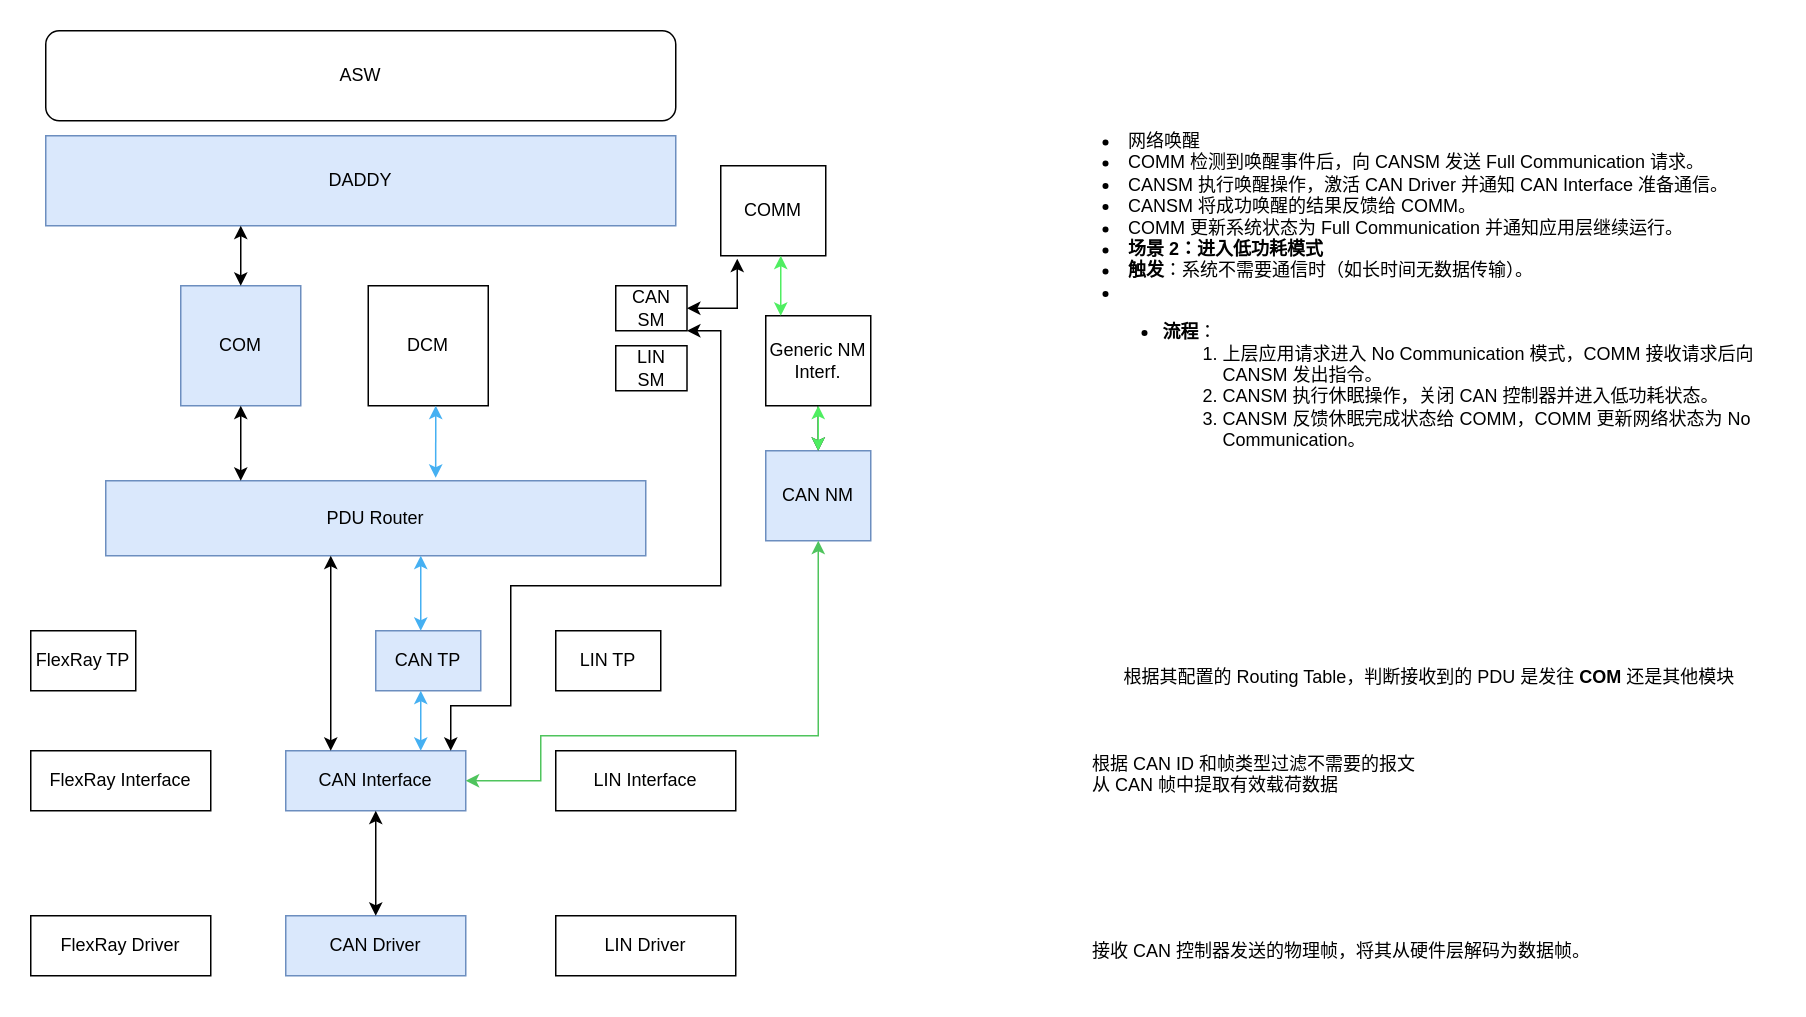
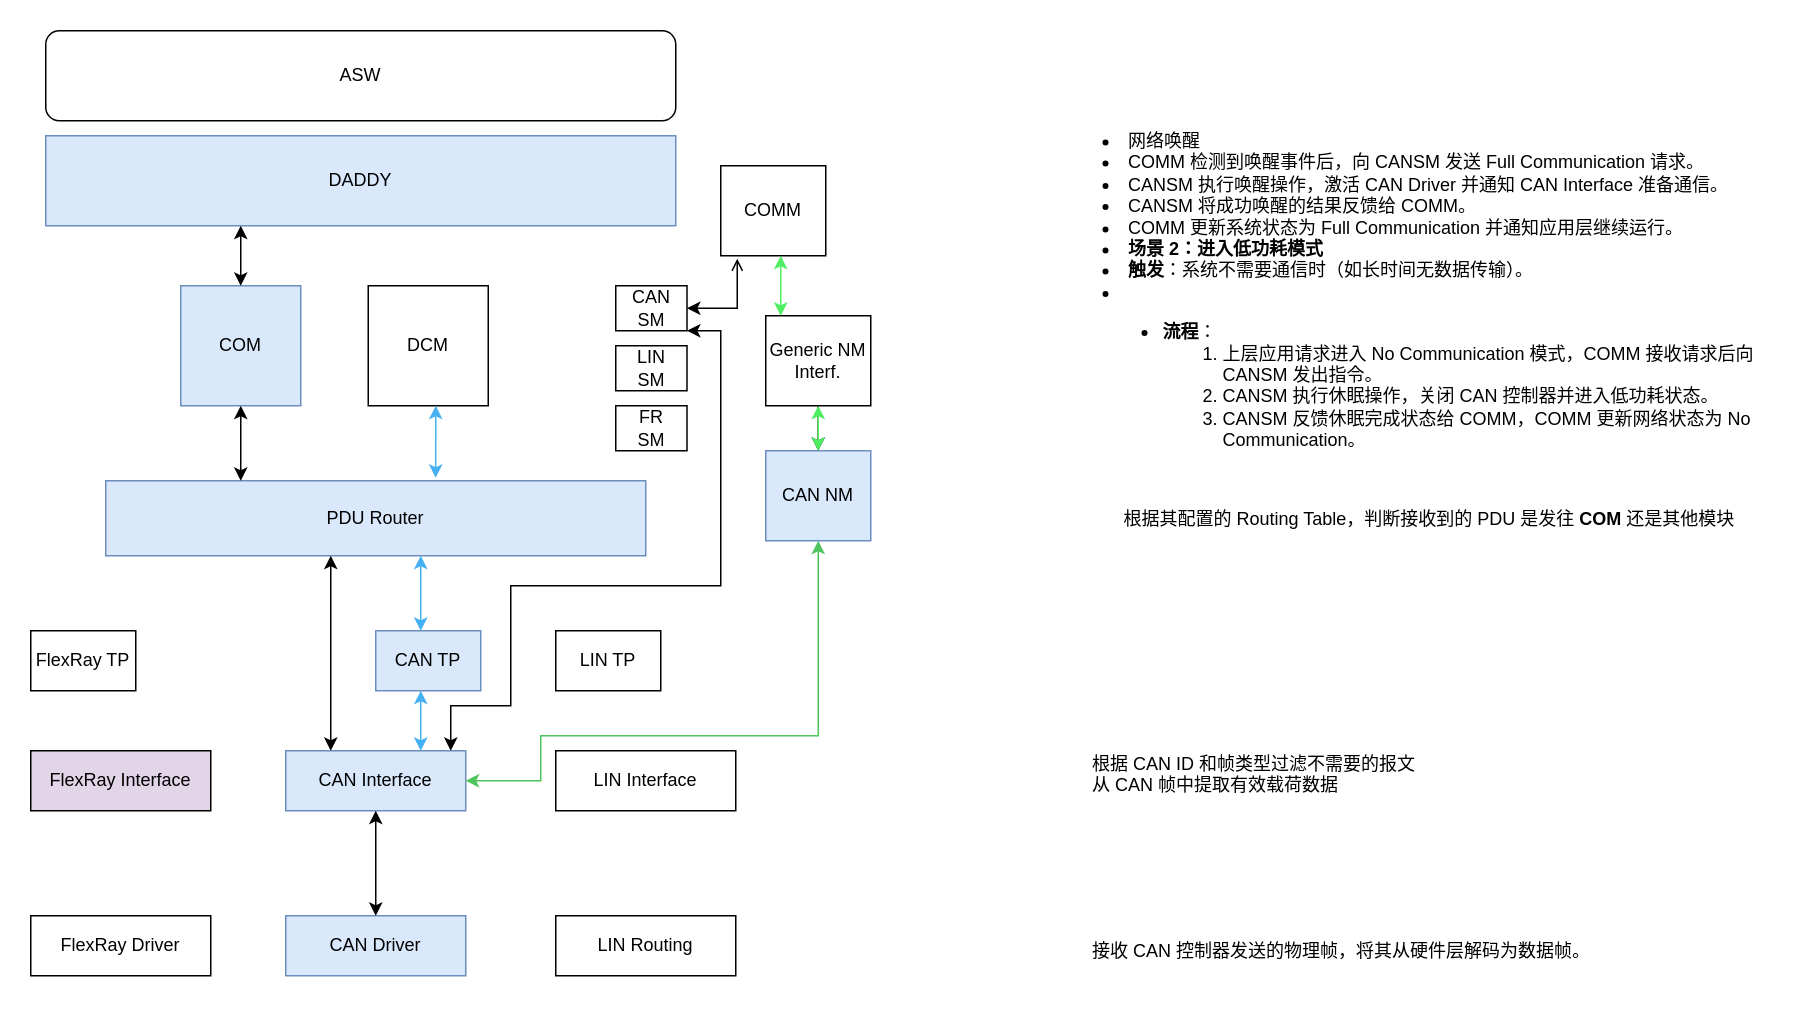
(737, 270) -> (737, 267)
none -> (651, 428)
(1448, 683) -> (1448, 526)
(121, 781) -> (121, 781)
(646, 946) -> (646, 946)
